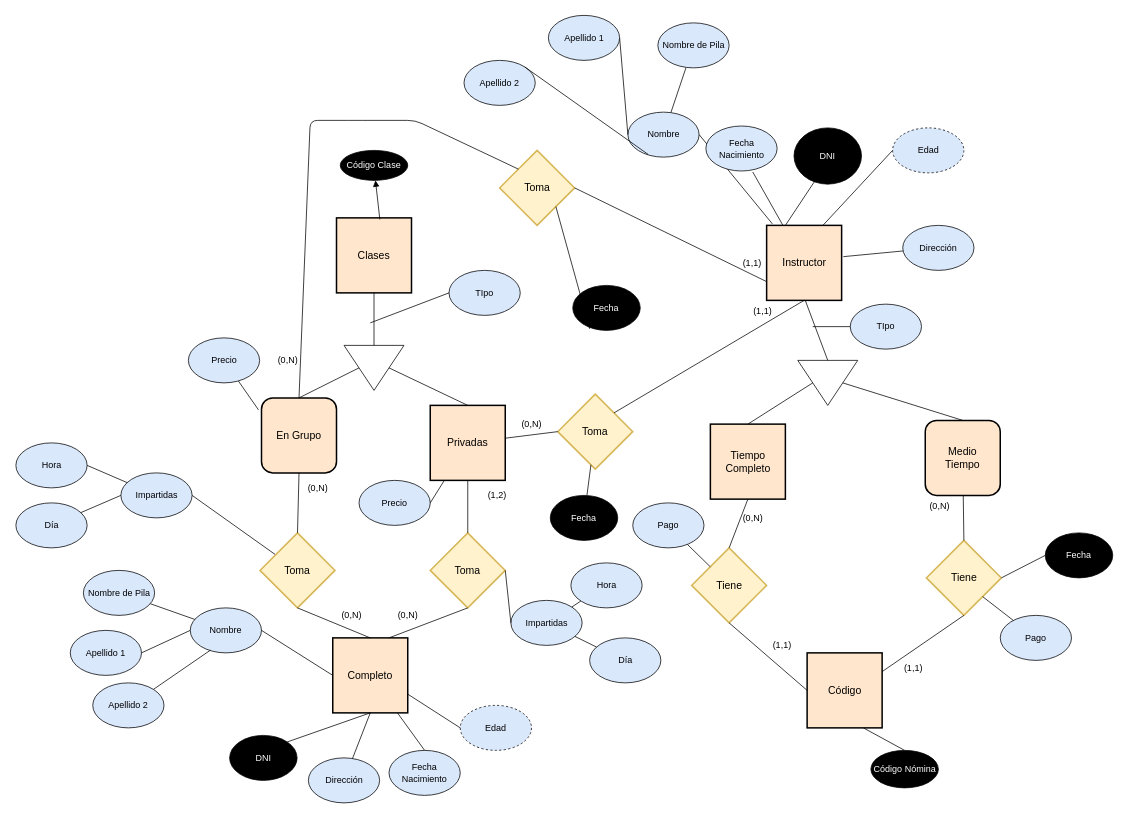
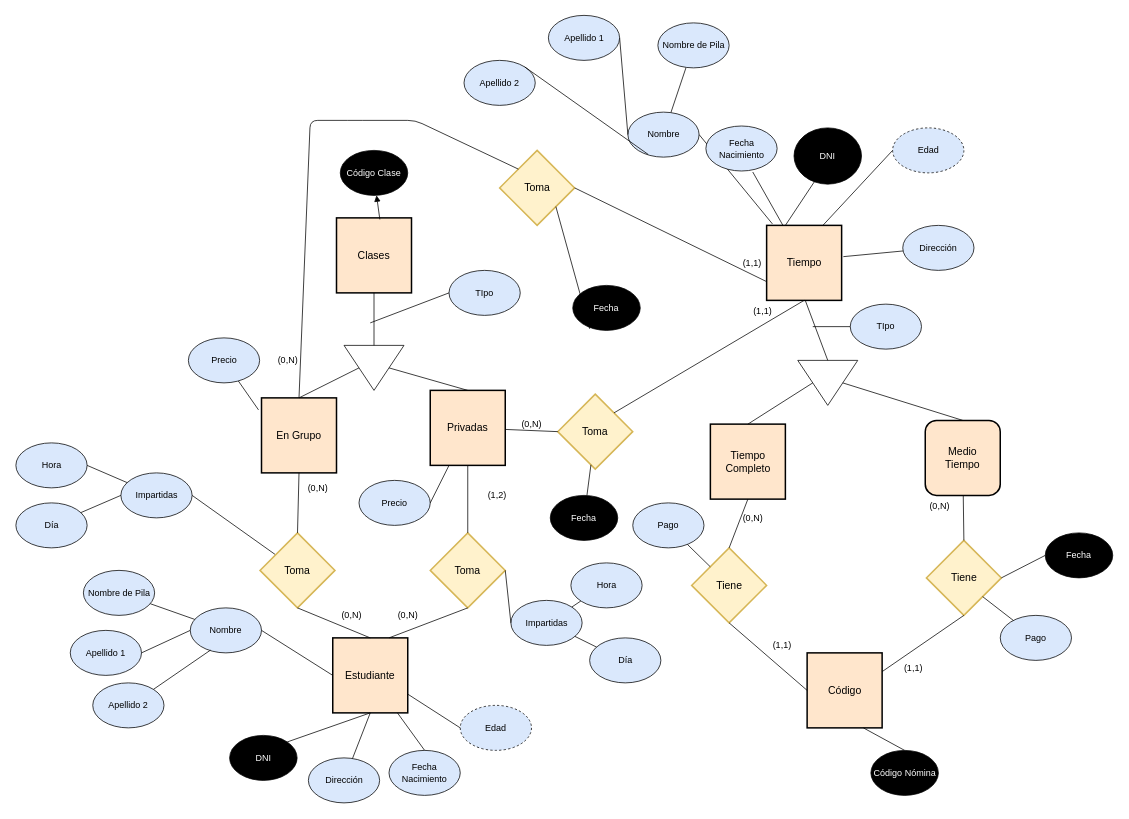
(374, 165) -> (374, 173)
(804, 263) -> (804, 263)
(299, 435) -> (299, 435)
(468, 443) -> (468, 428)
(370, 675) -> (370, 675)
(905, 769) -> (905, 773)
